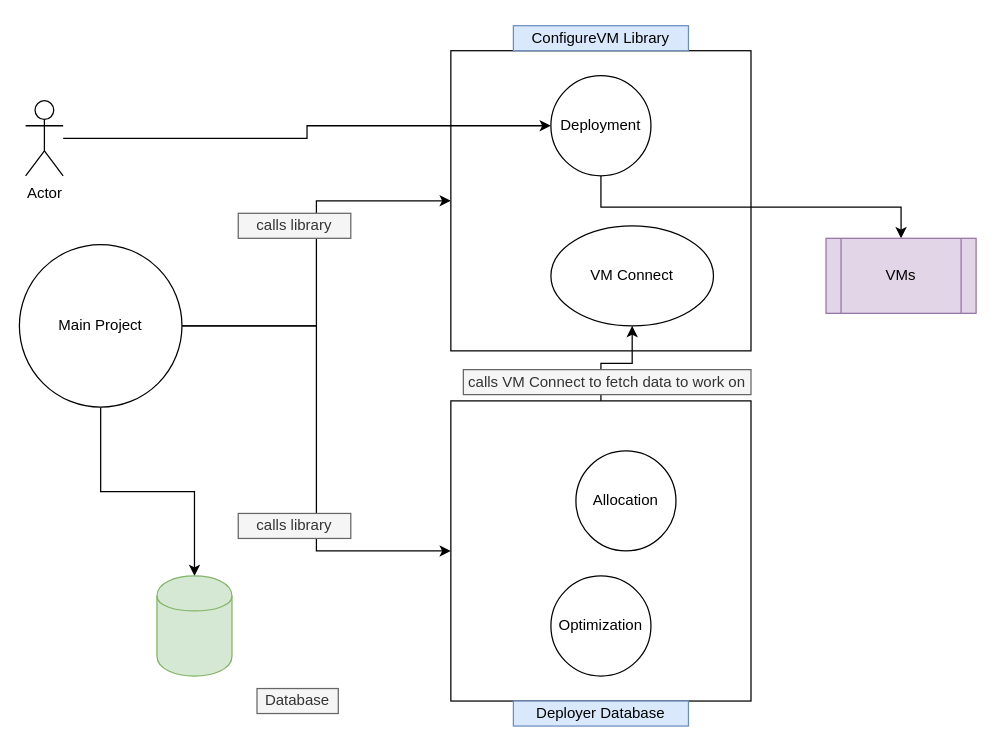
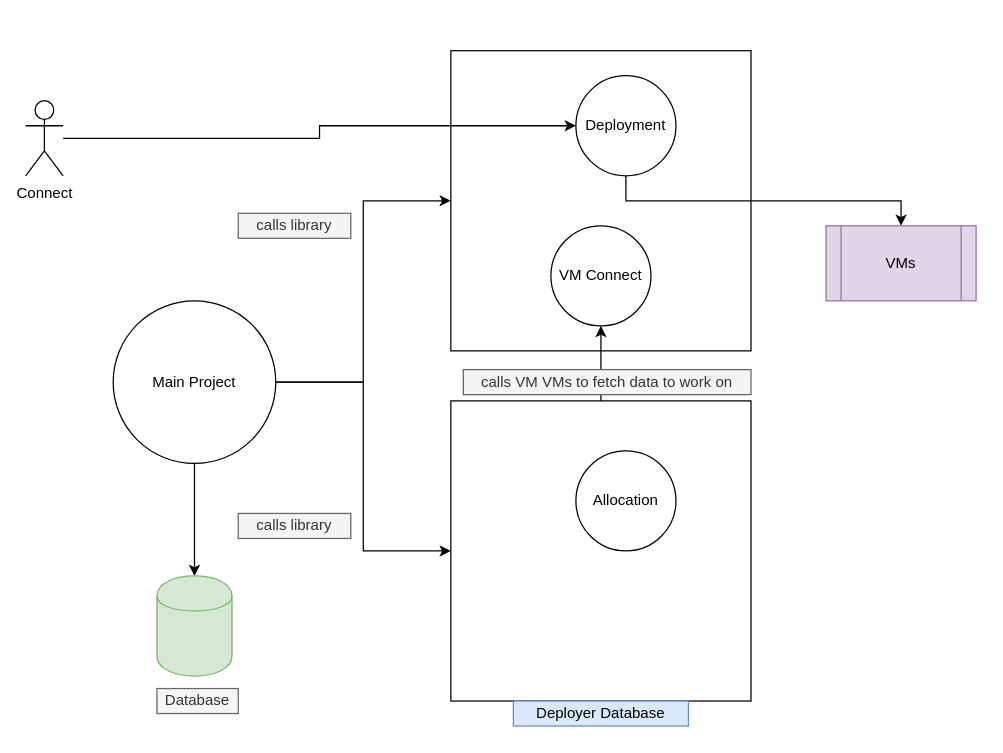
(601, 38) -> none
(601, 126) -> (626, 126)
(45, 193) -> (45, 193)
(632, 276) -> (601, 276)
(901, 276) -> (901, 263)
(101, 326) -> (194, 382)
(607, 382) -> (607, 382)
(601, 626) -> none
(298, 701) -> (198, 701)
